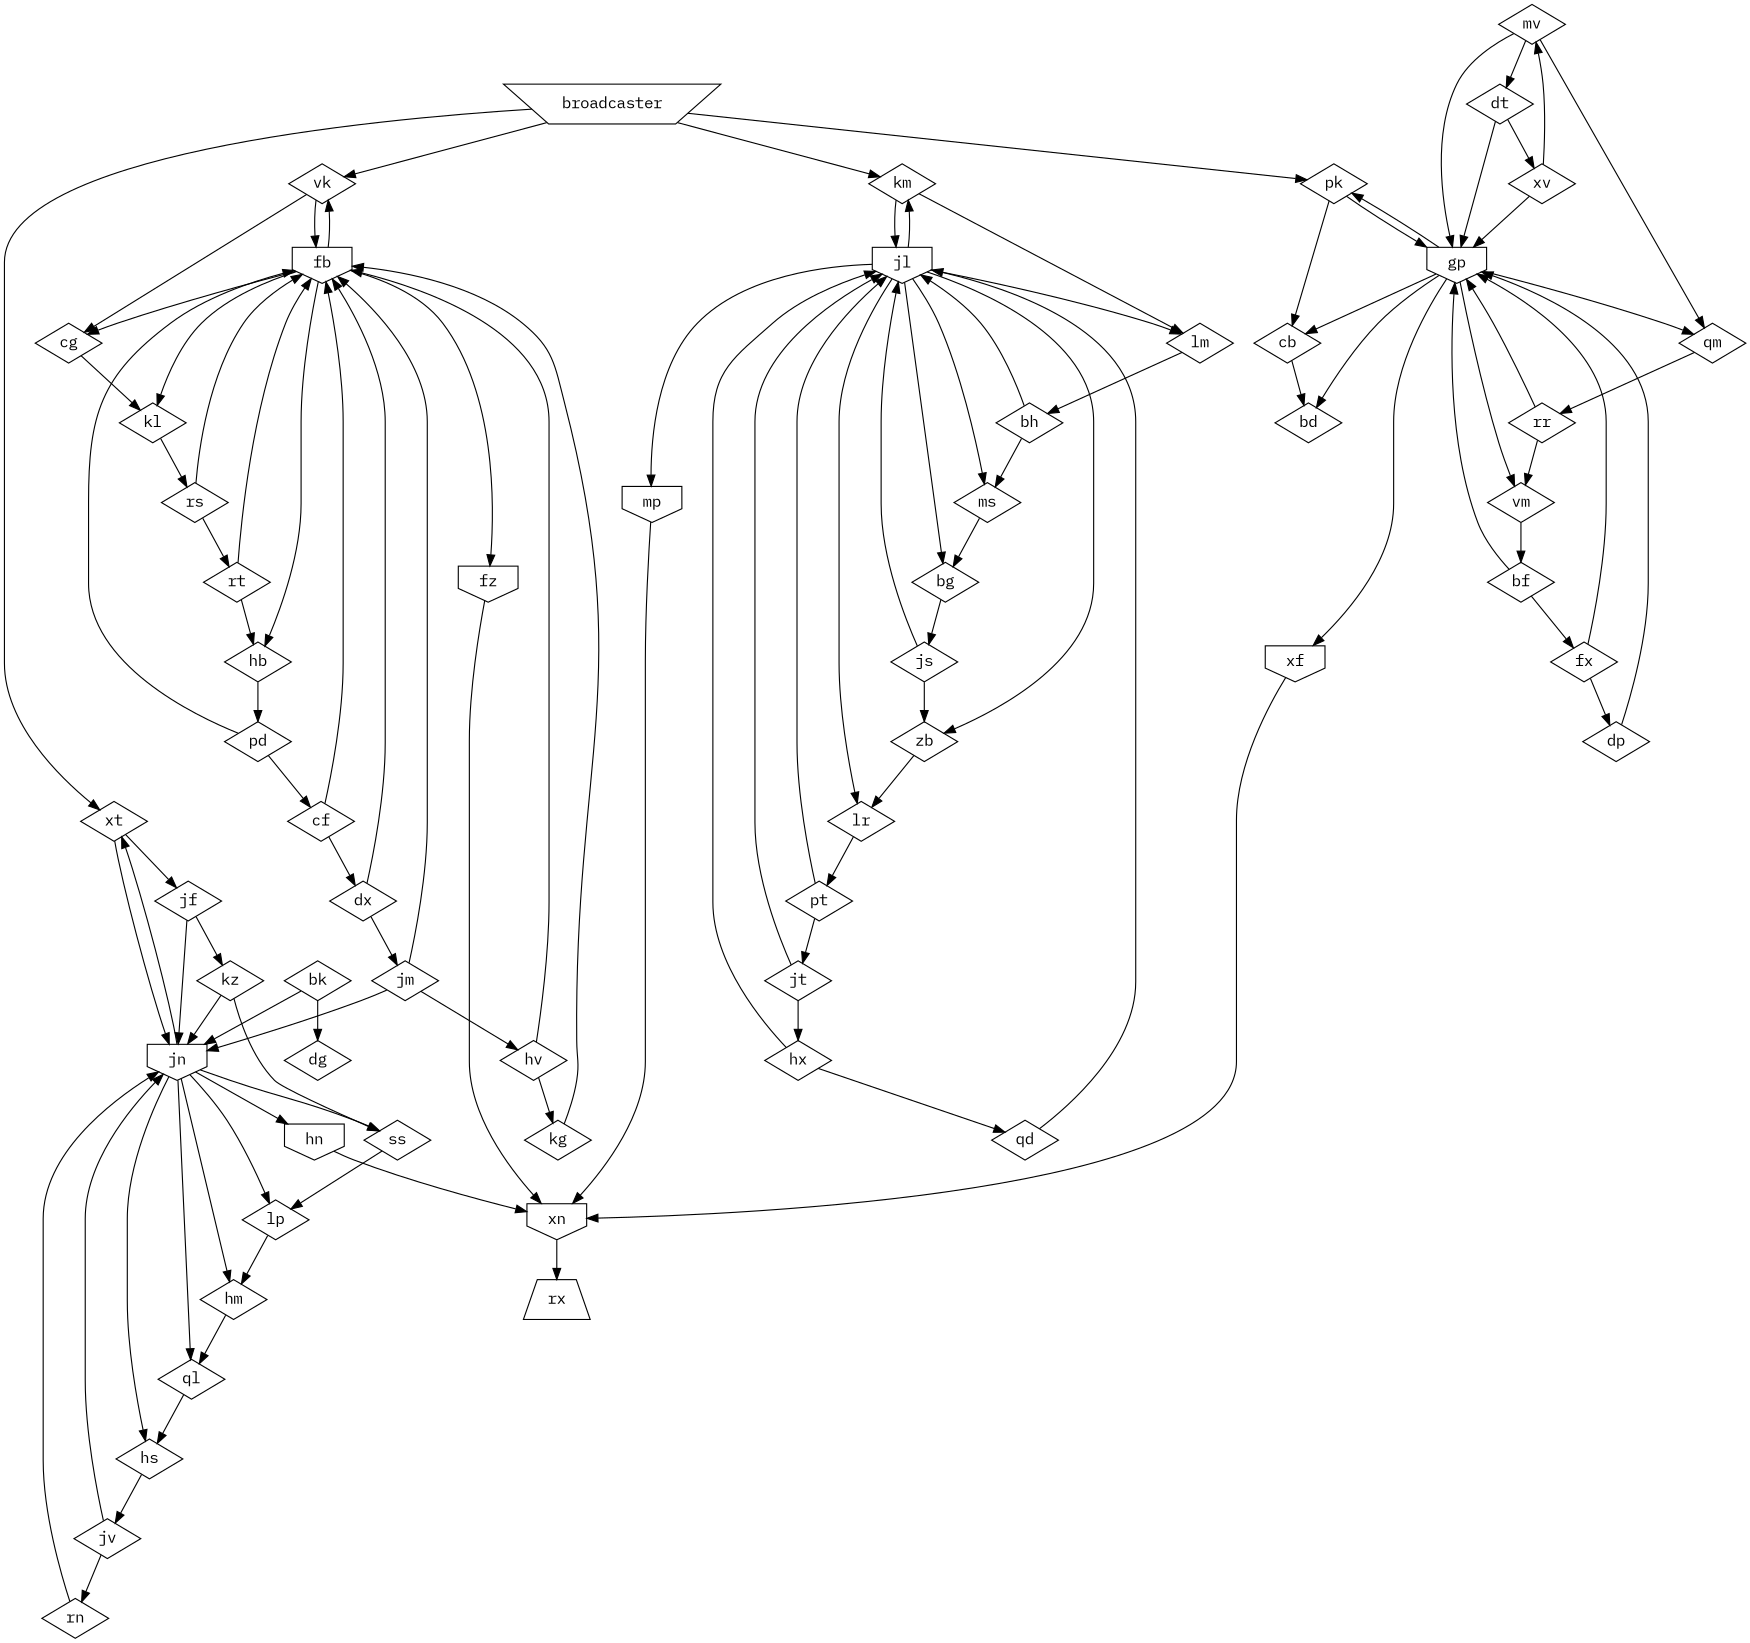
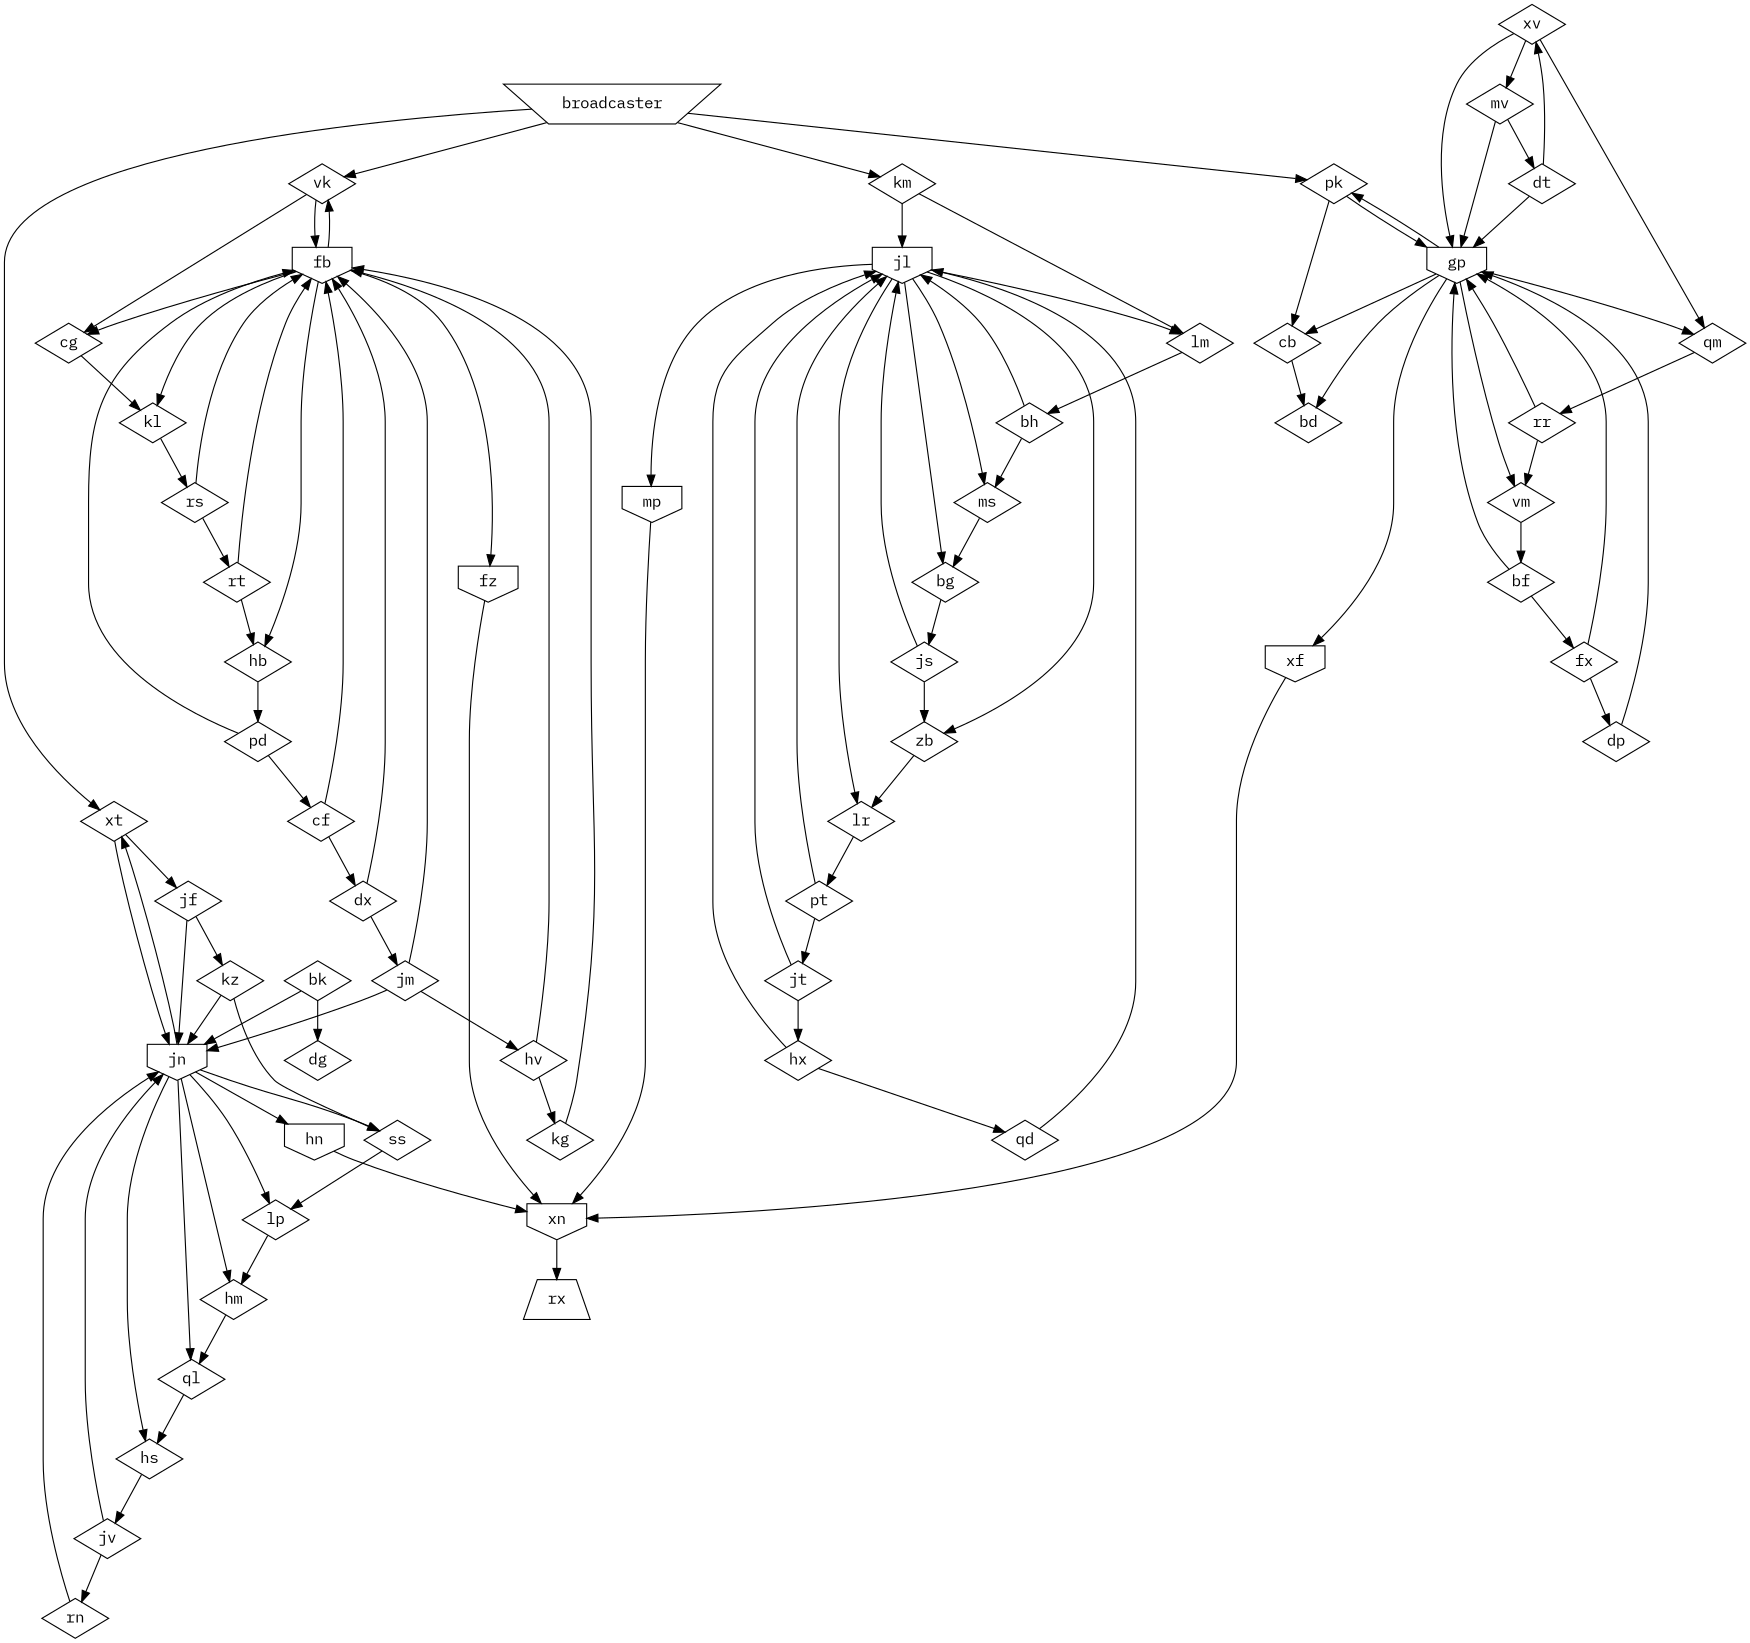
(1620, 179) -> (1620, 179)
(910, 229) -> none
